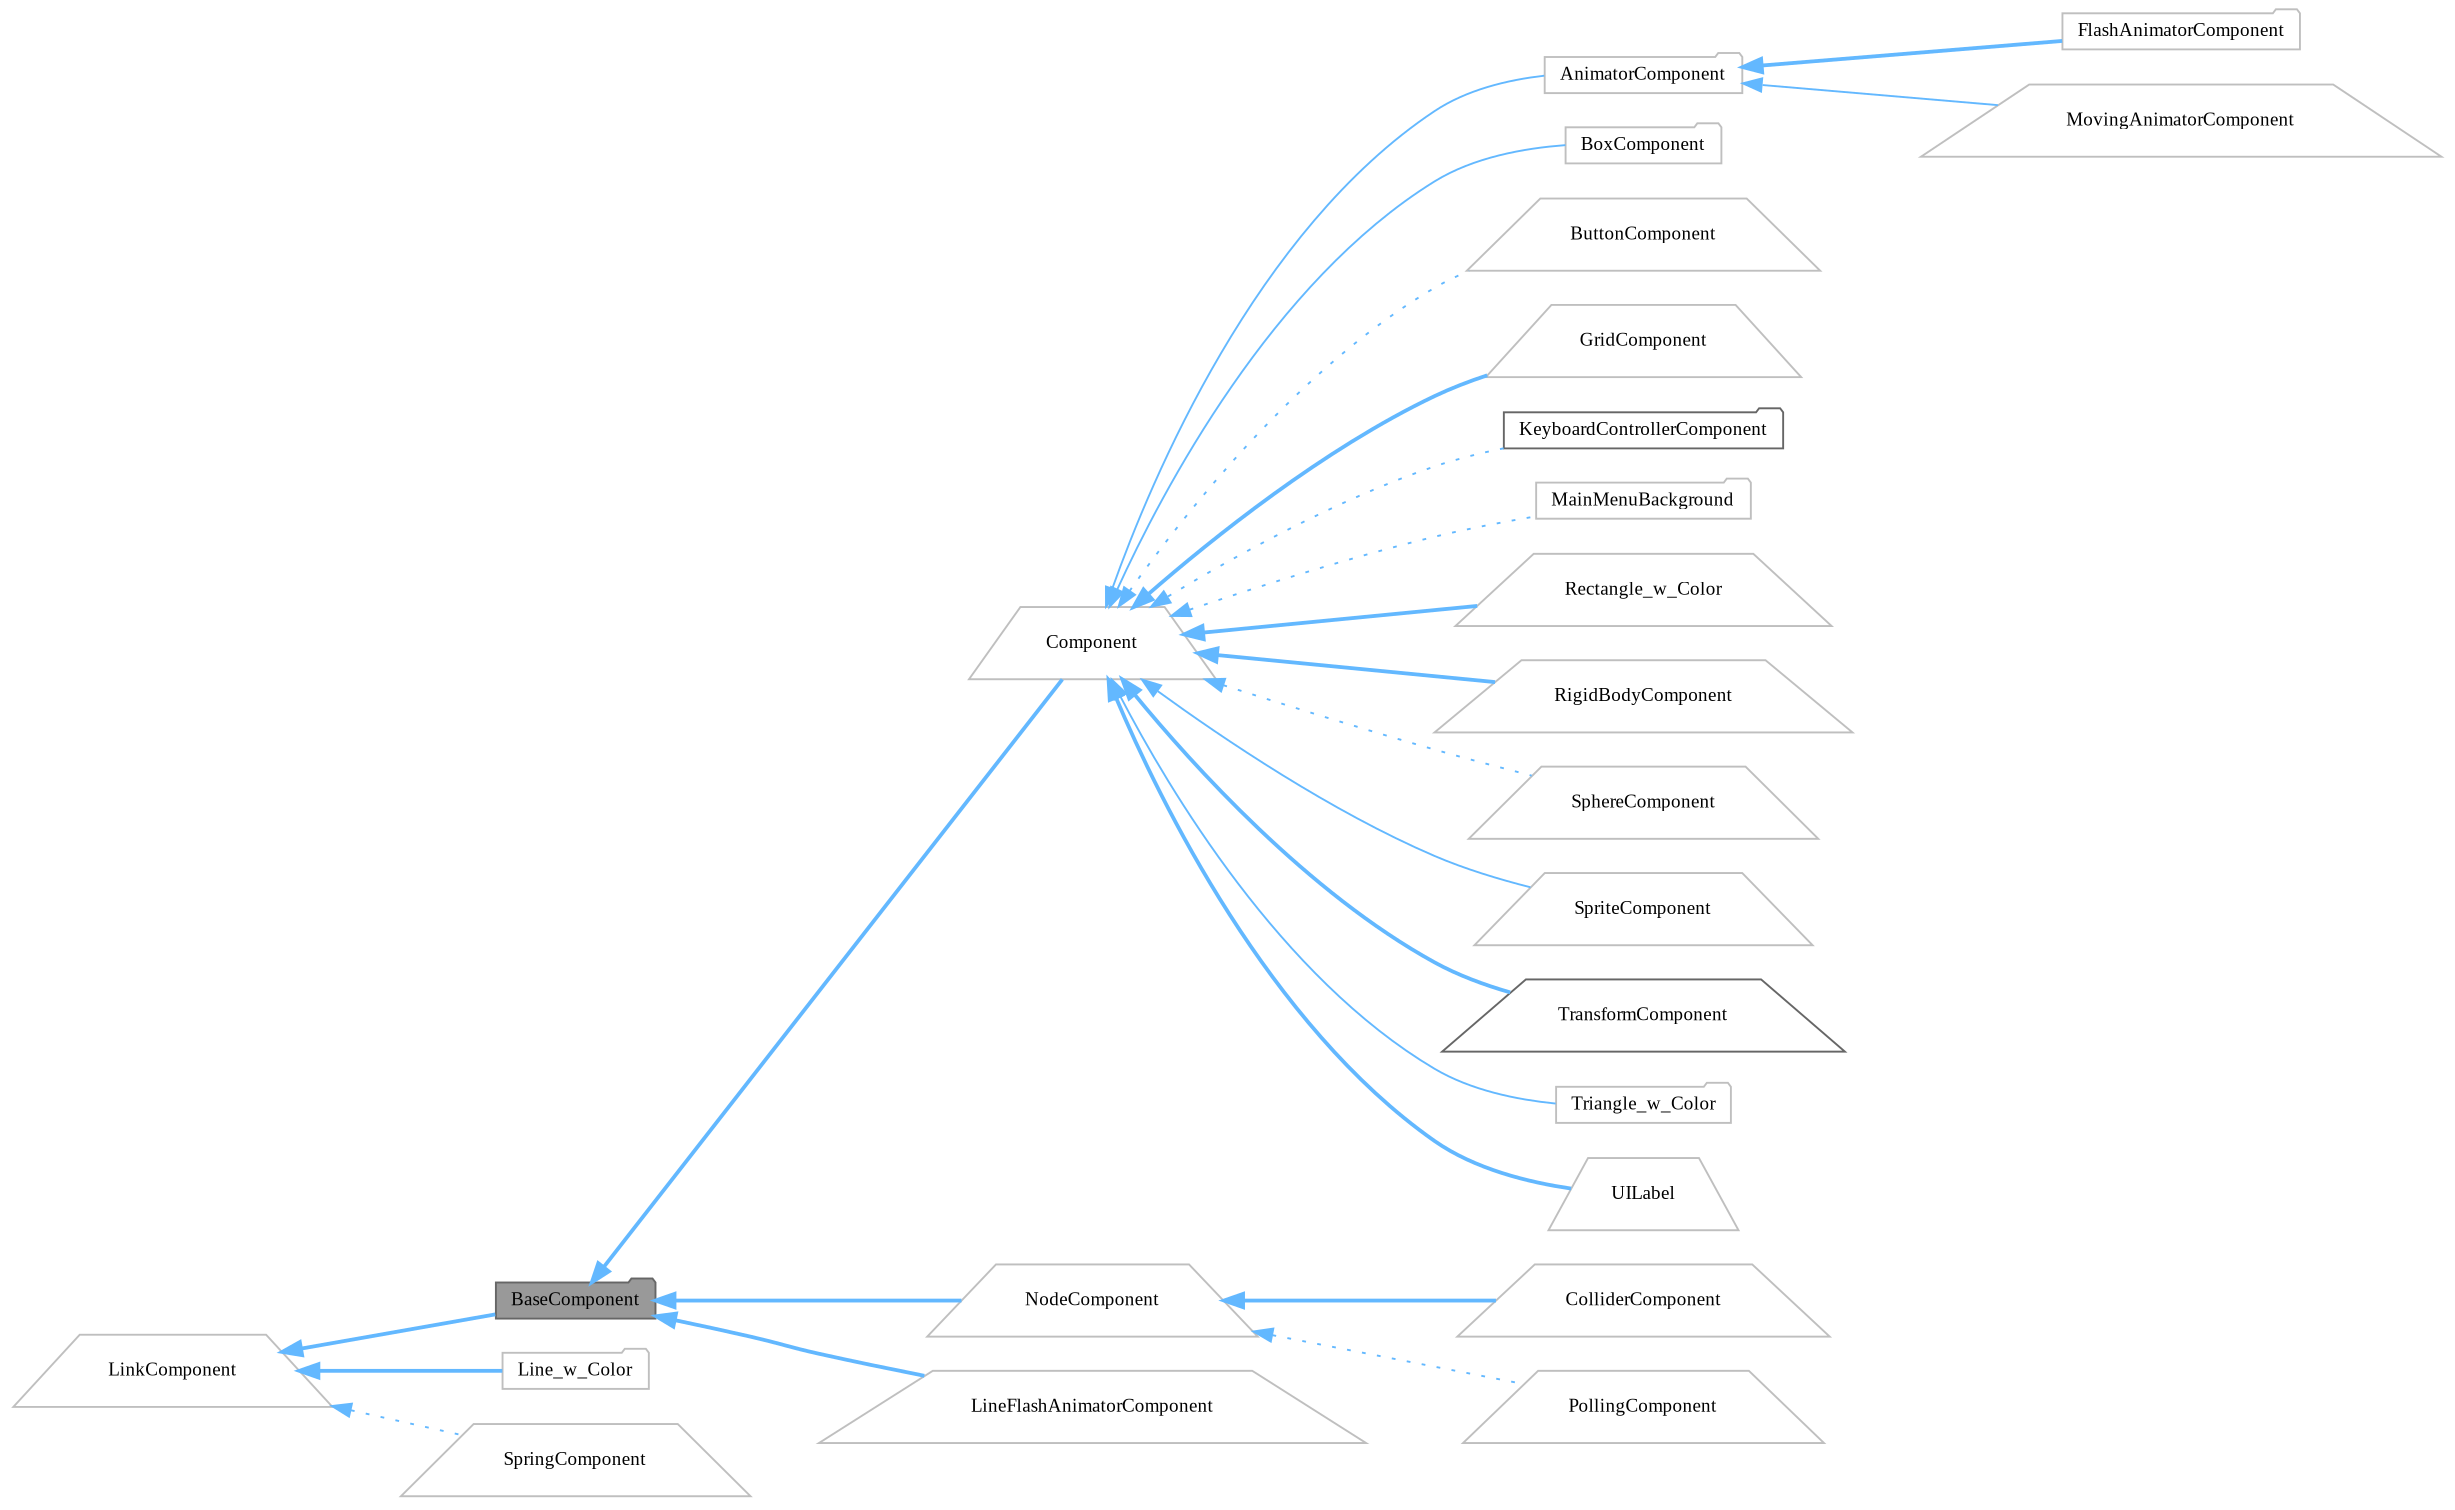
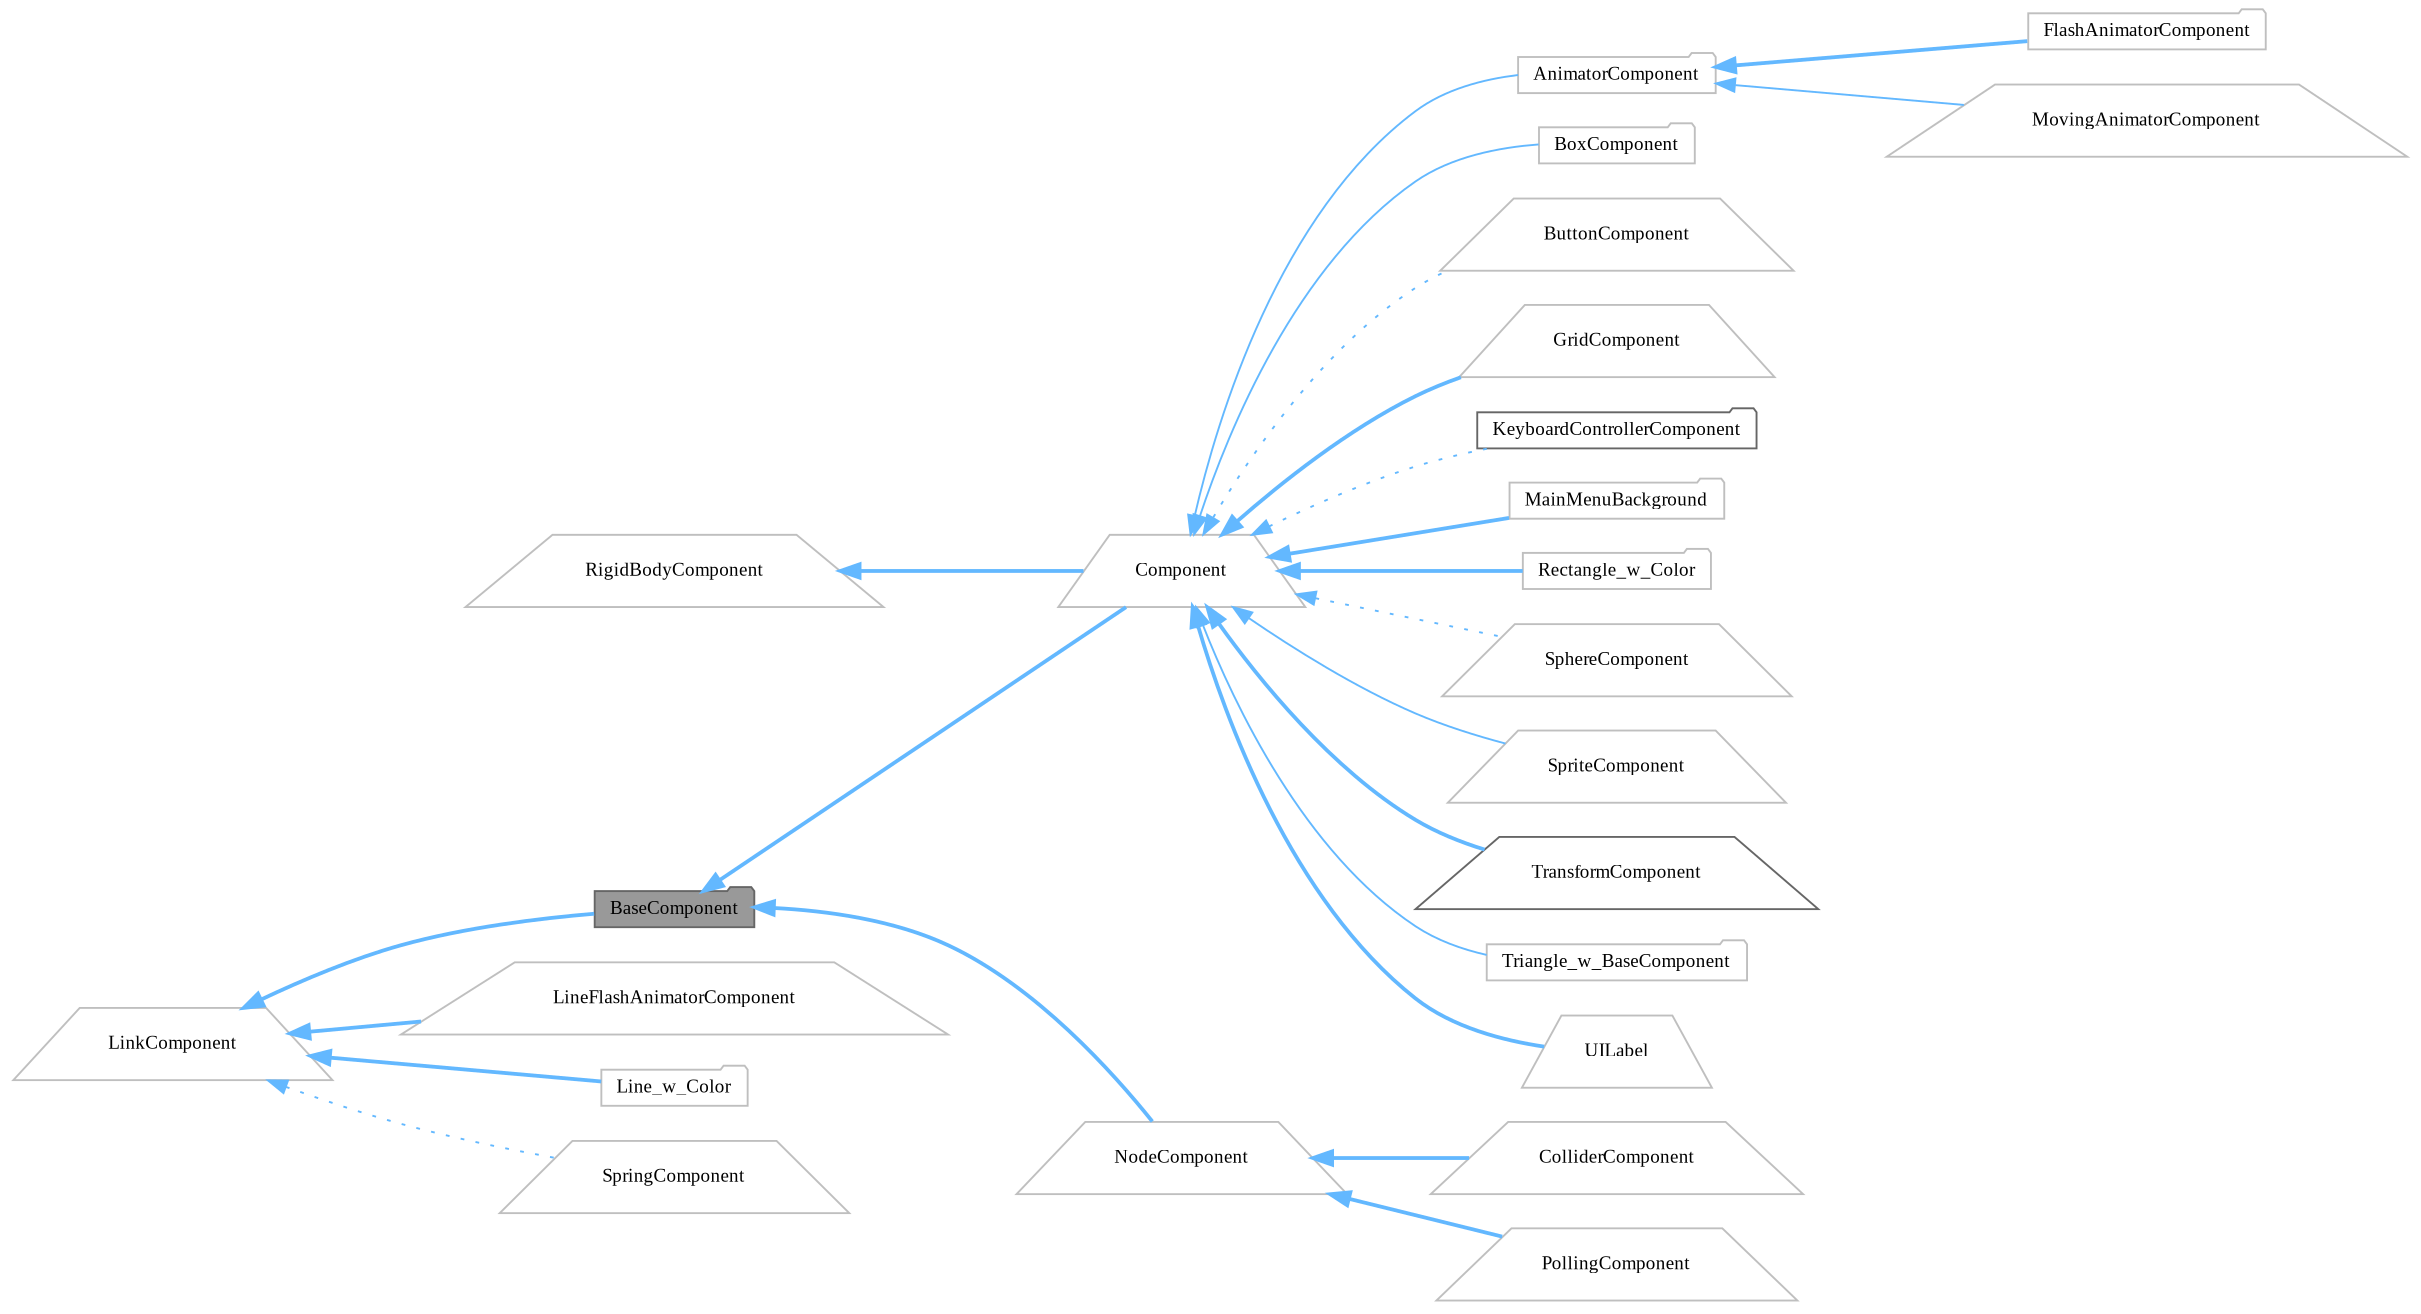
(1361, 556) -> (1399, 536)
(1644, 590) -> (1617, 571)
(1356, 669) -> (972, 571)
(1644, 1105) -> (1617, 962)
(800, 1349) -> (365, 1027)
(1398, 1360) -> (1426, 1218)
